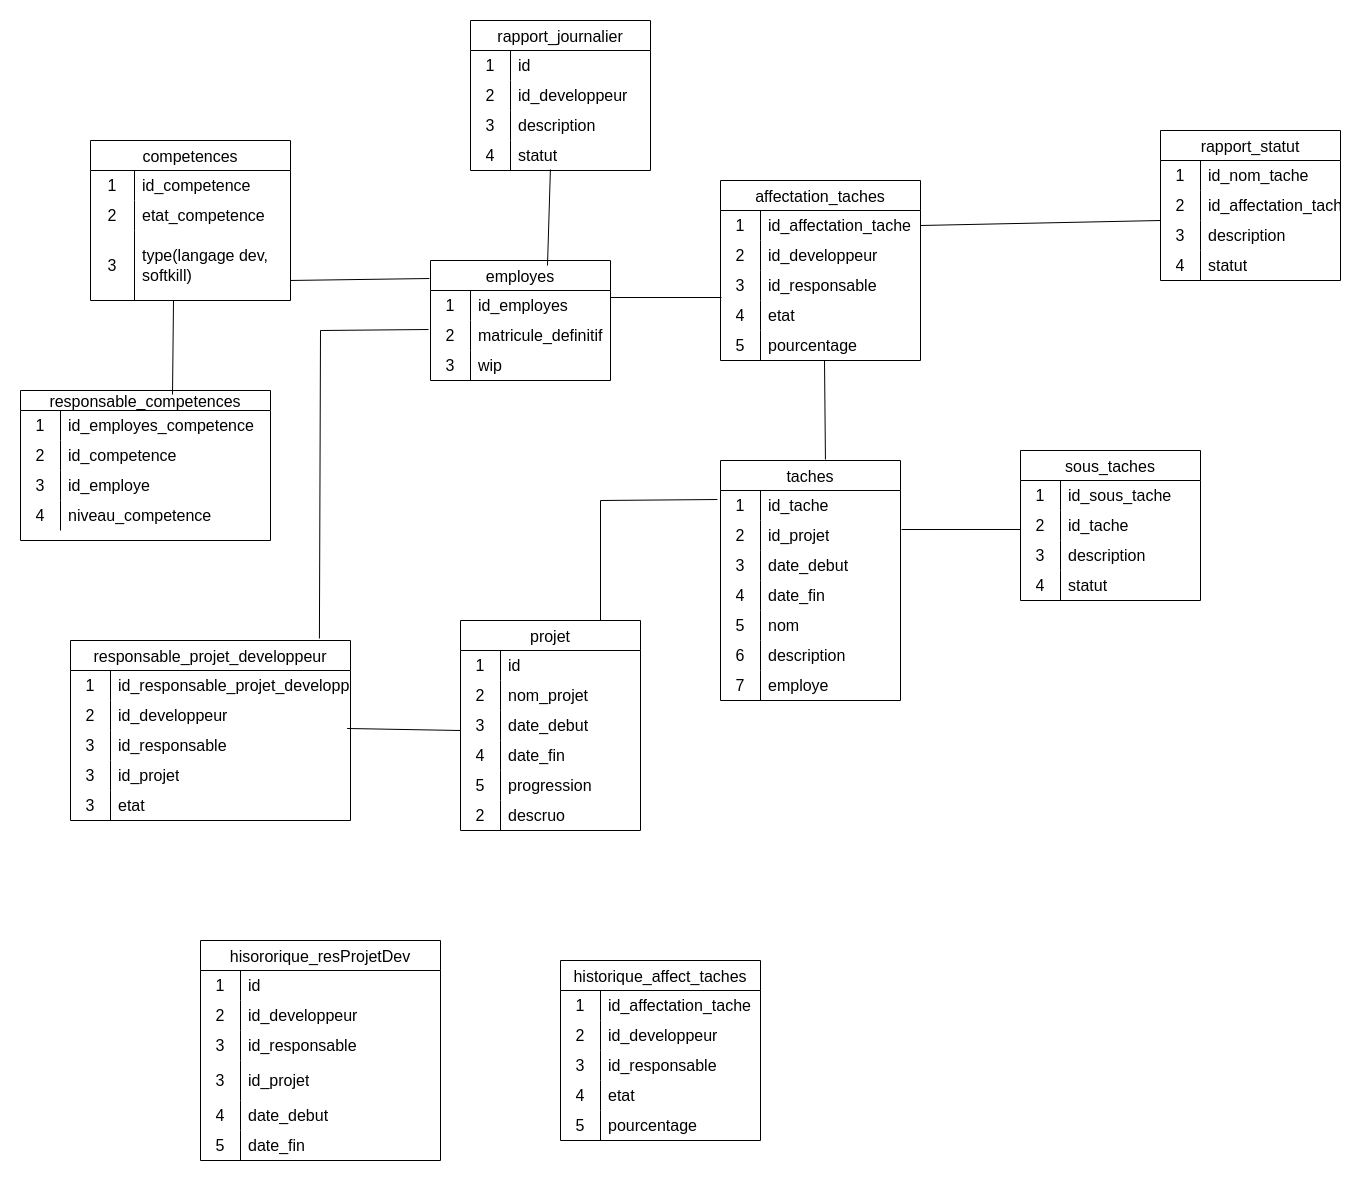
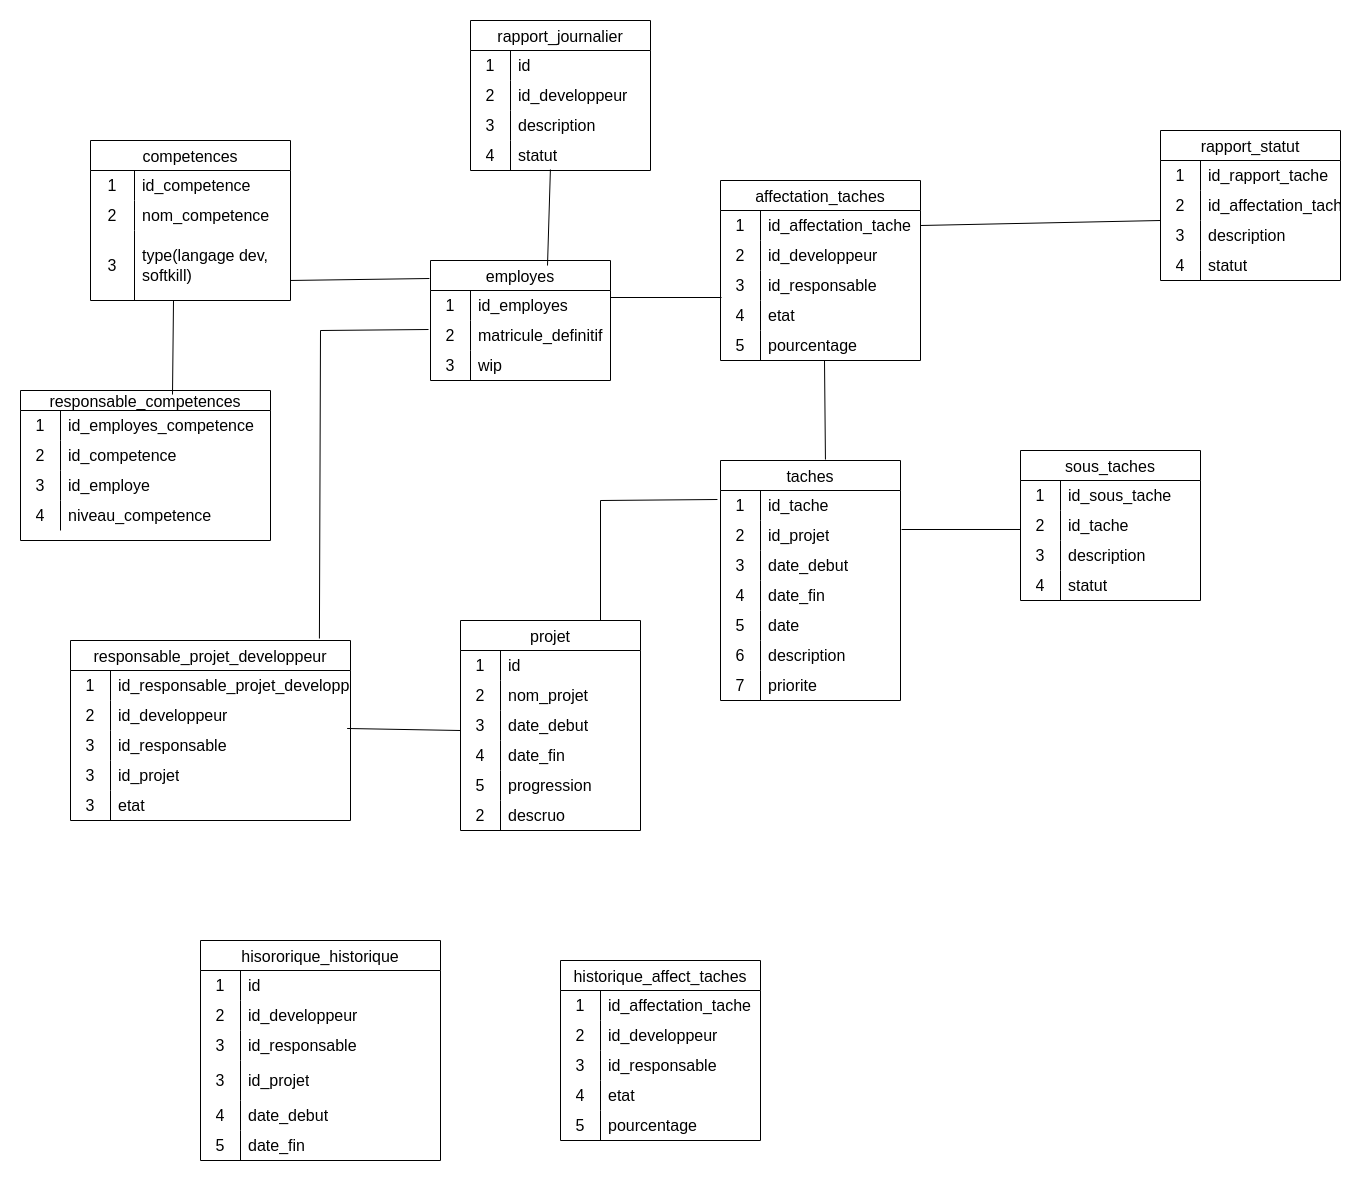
(1260, 176) -> (1275, 176)
(210, 216) -> (205, 216)
(782, 626) -> (786, 626)
(798, 686) -> (800, 686)
(320, 957) -> (320, 957)
